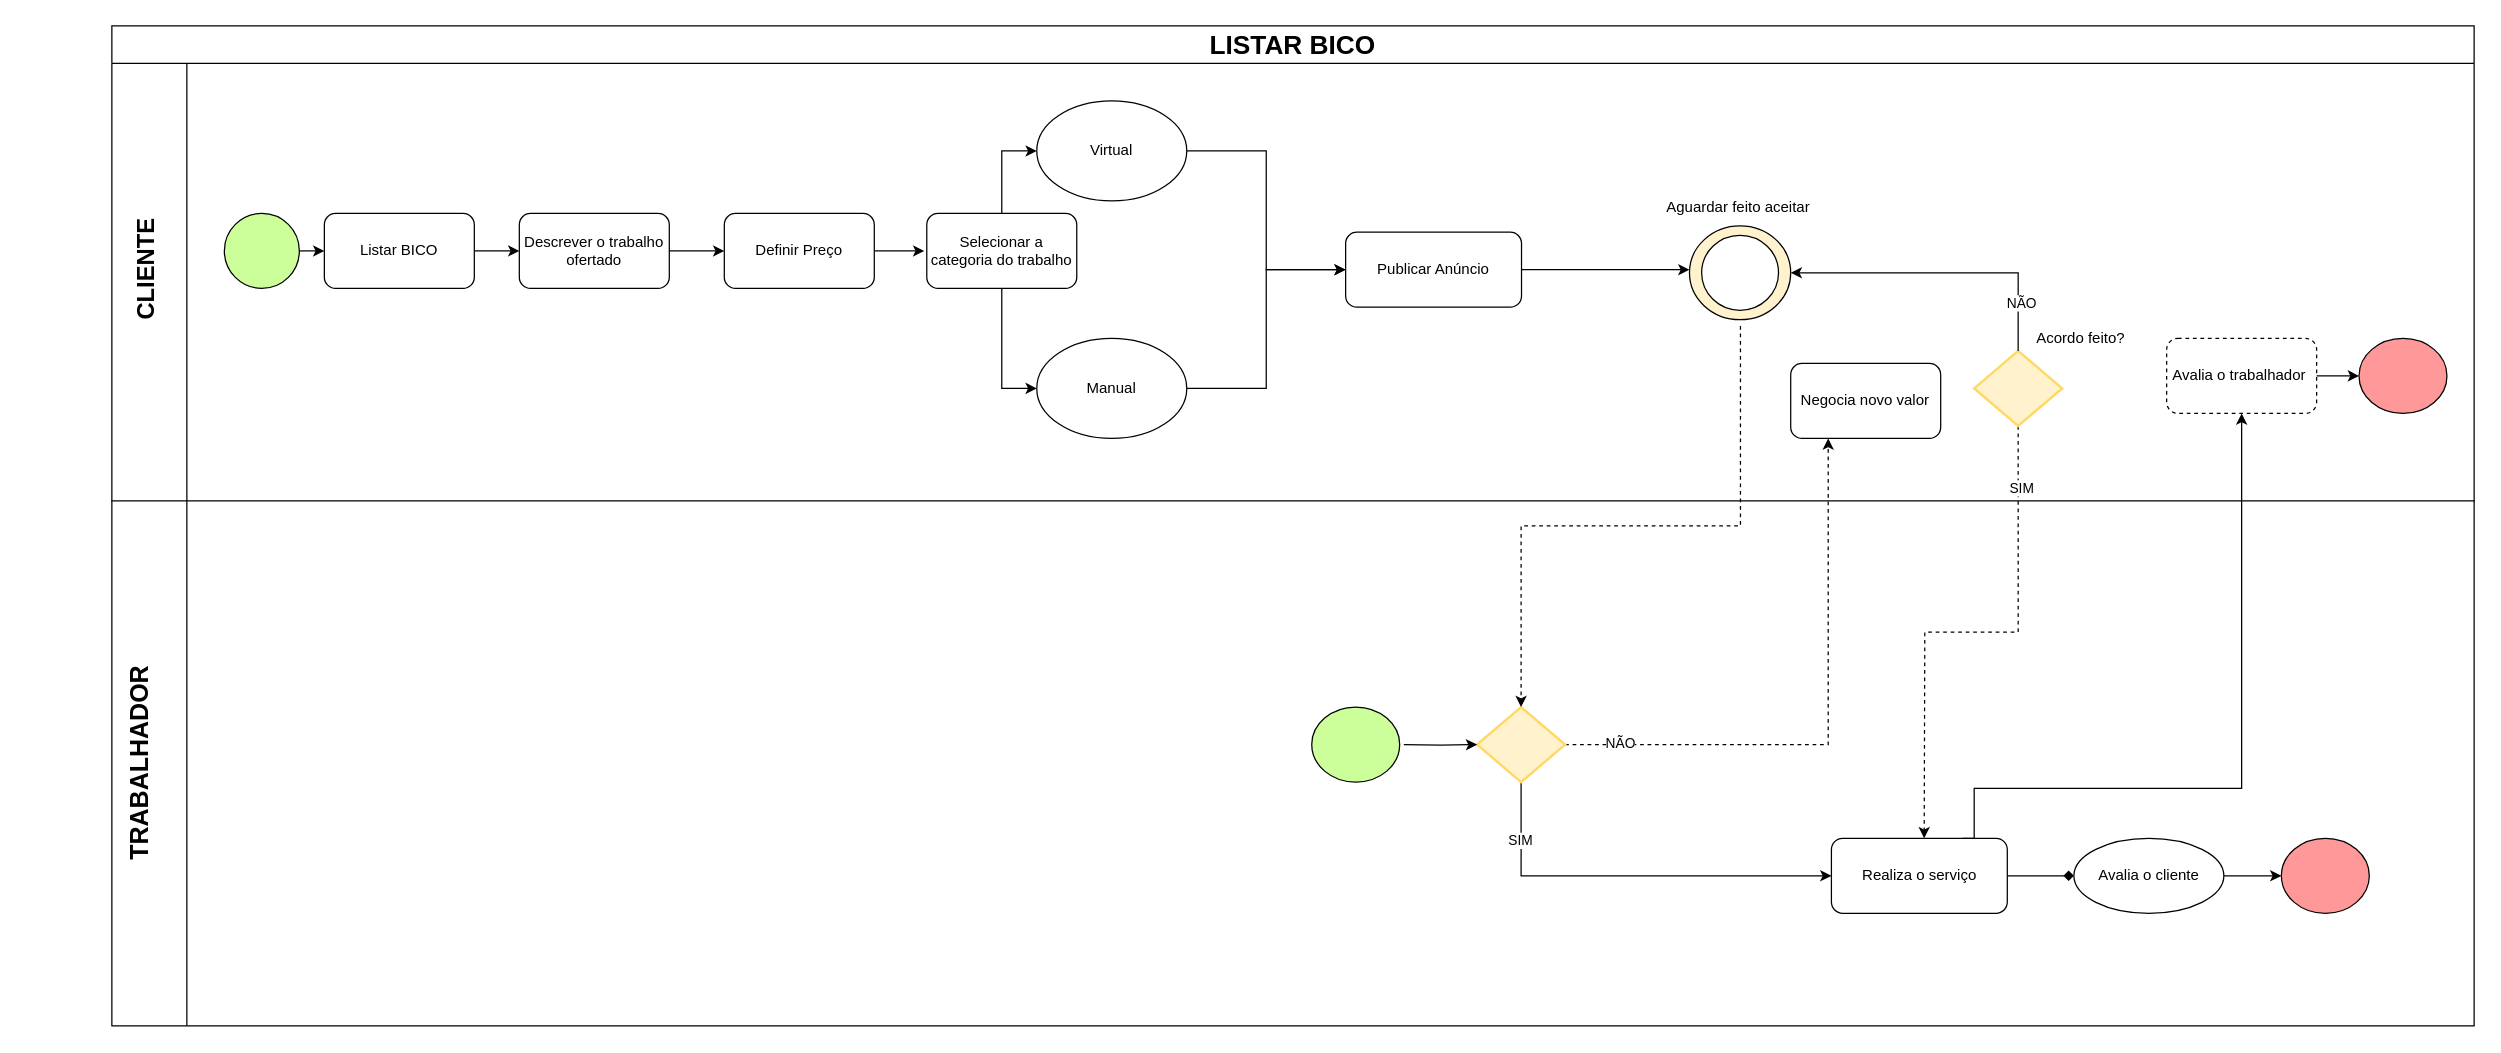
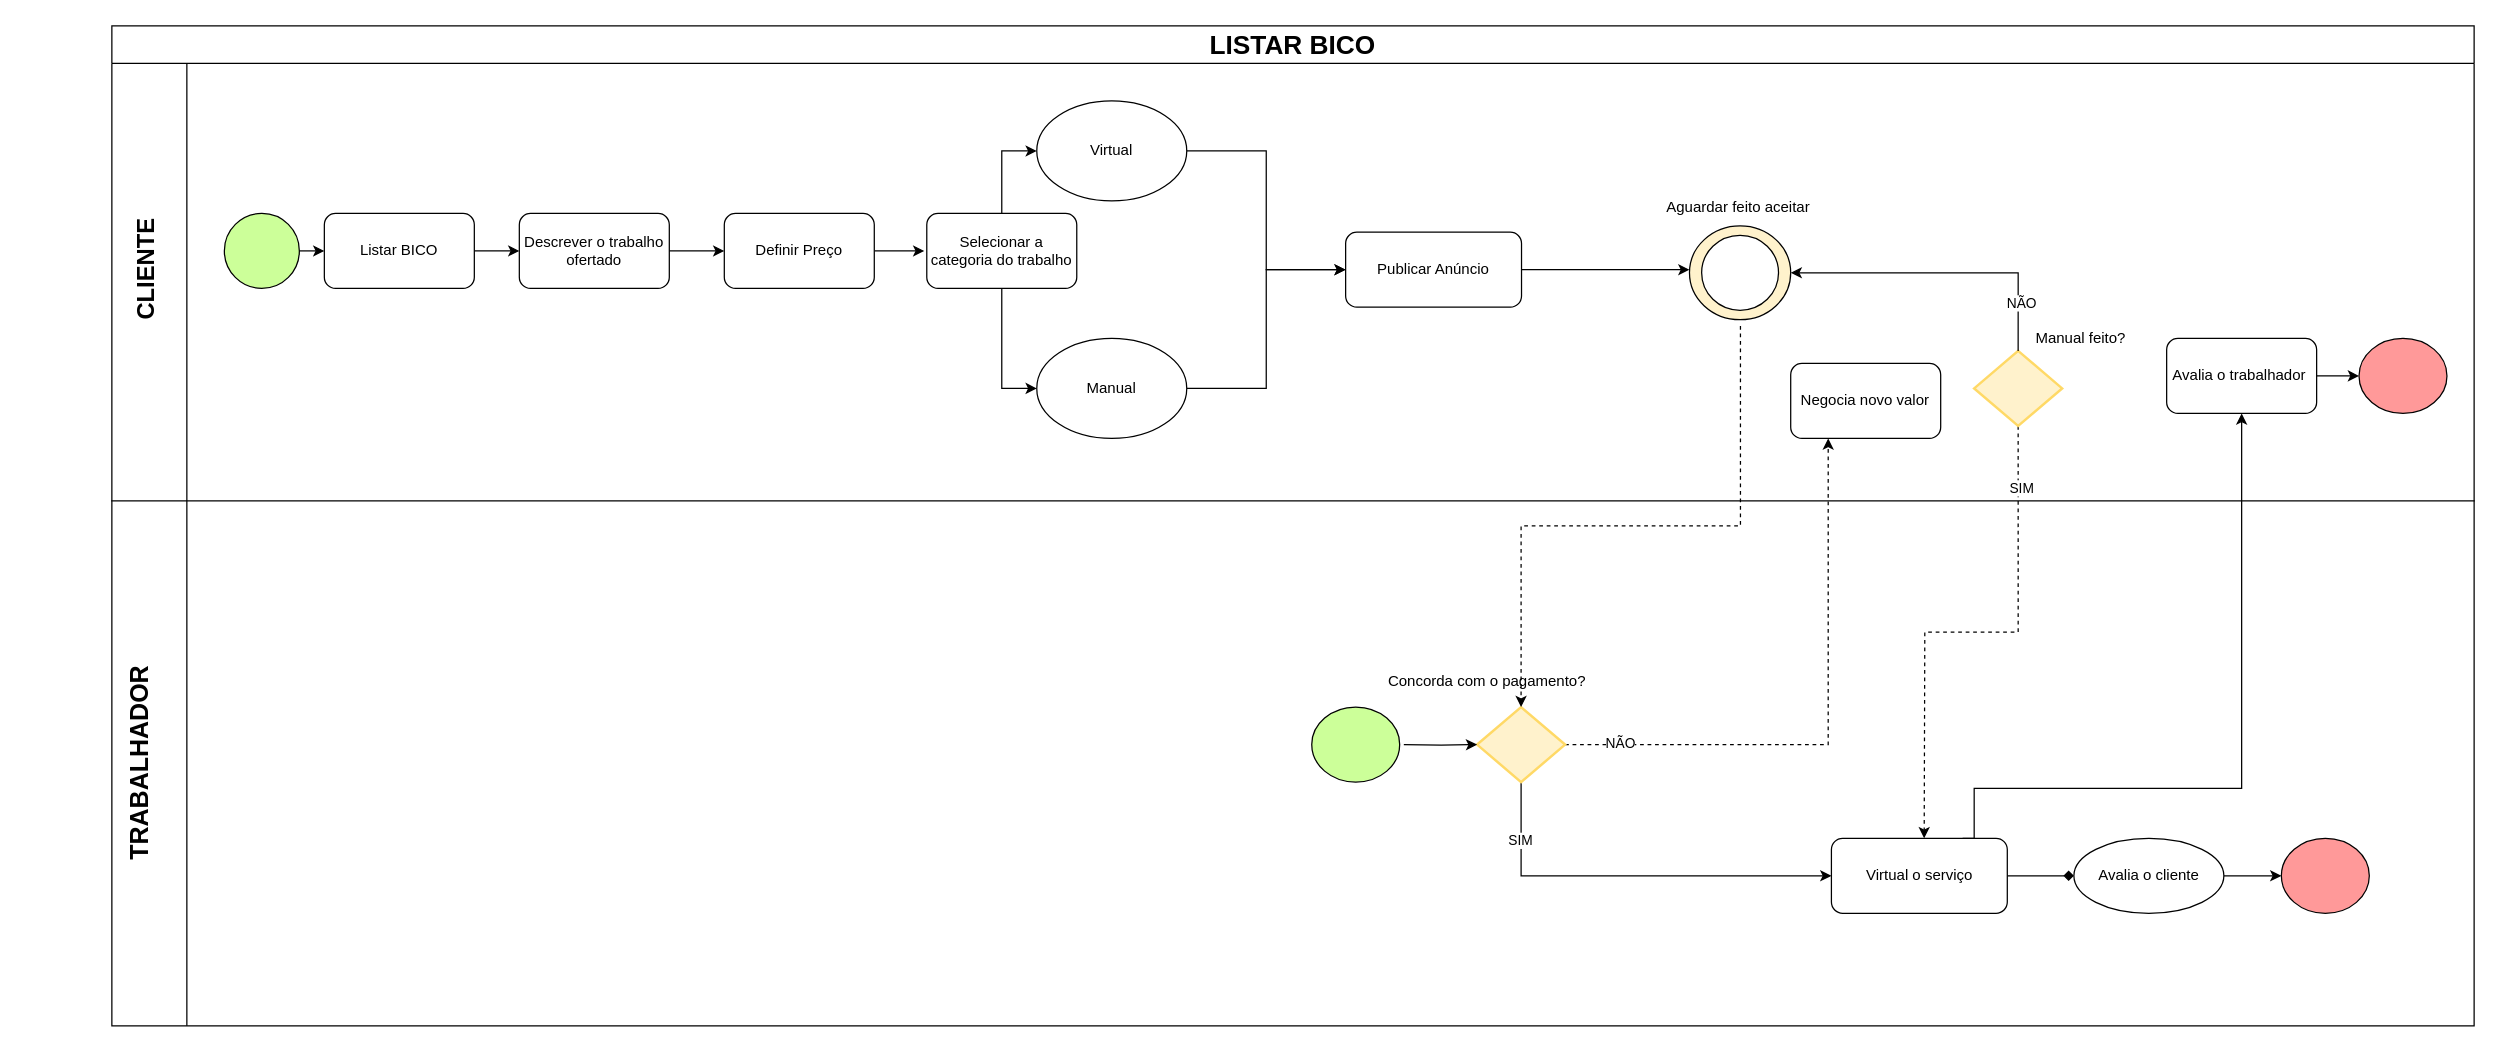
(2081, 338) -> (2081, 338)
(2242, 376) -> (2242, 376)
none -> (1487, 682)
(1920, 876) -> (1920, 876)
